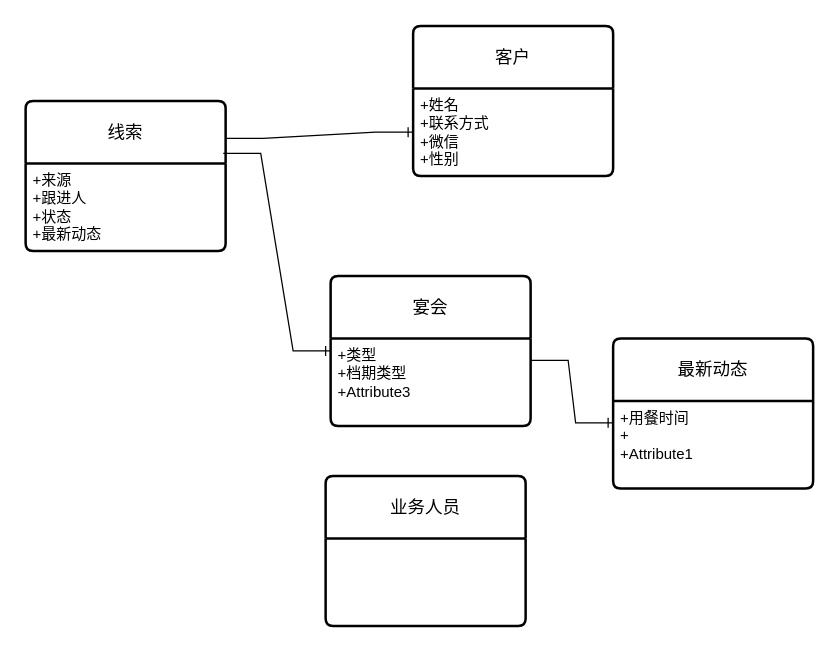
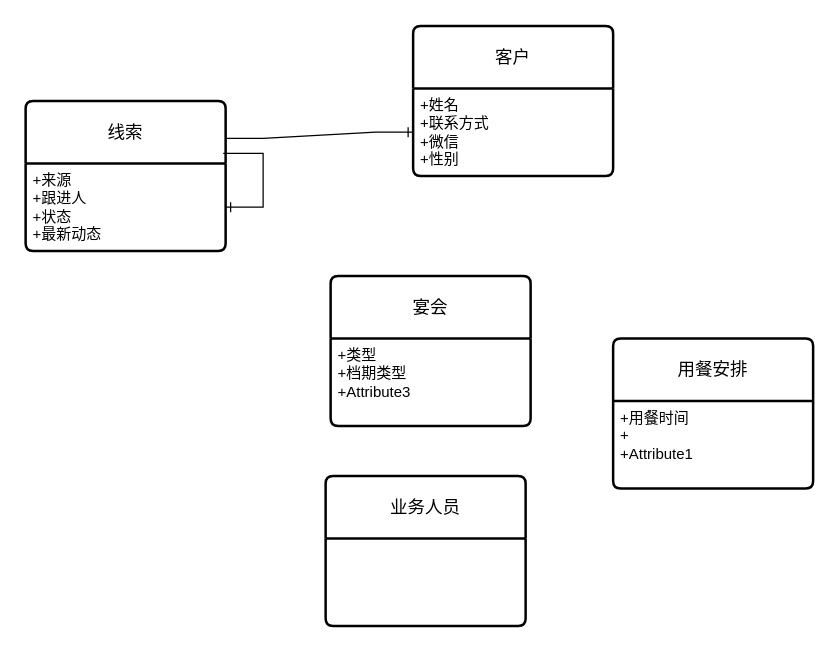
(279, 267) -> (263, 196)
(713, 369) -> (713, 369)
(572, 390) -> none
